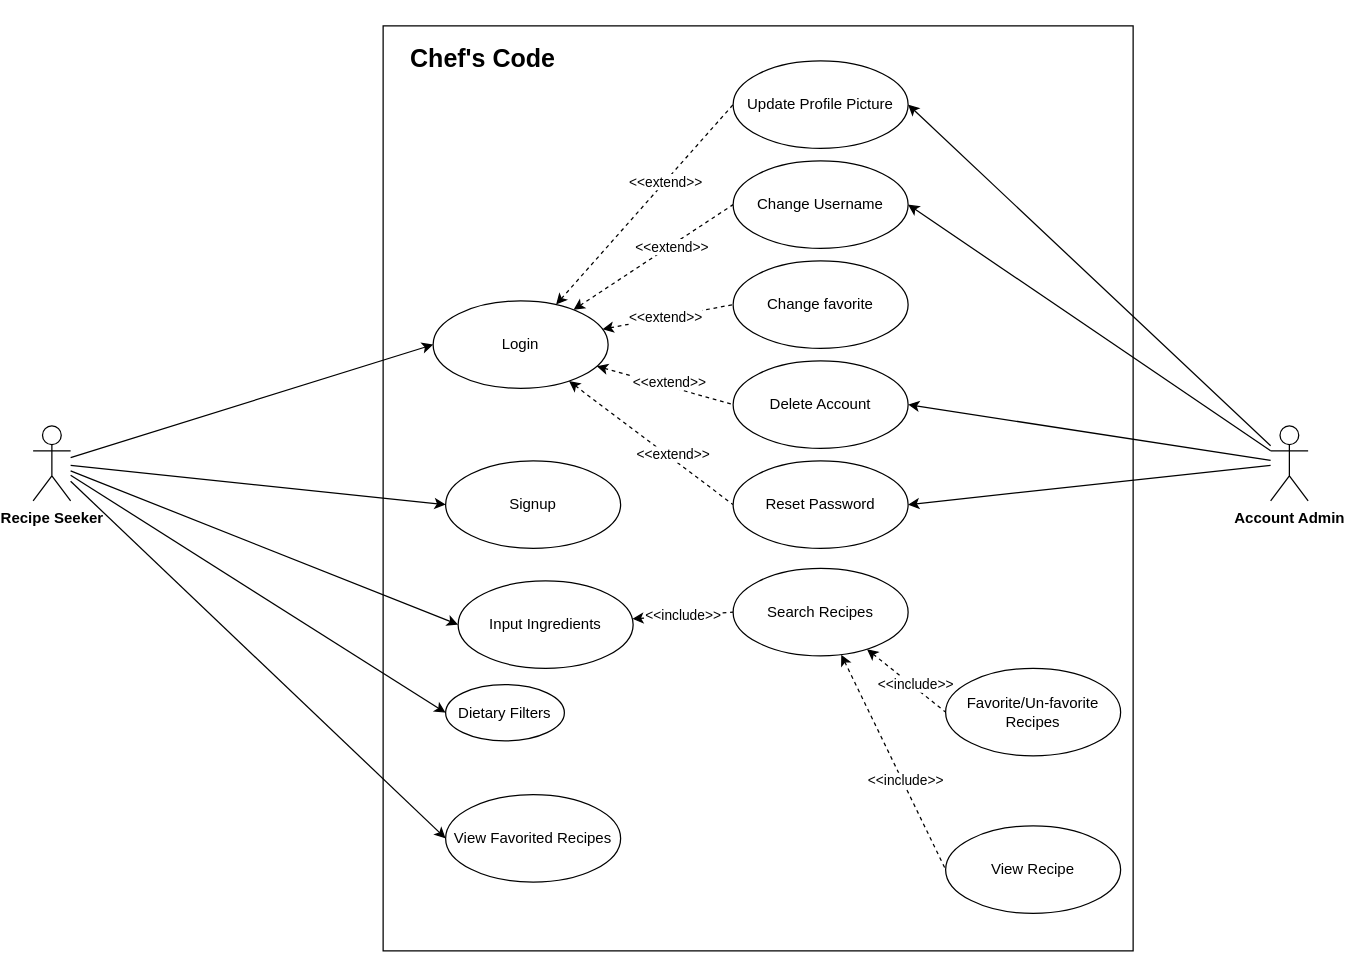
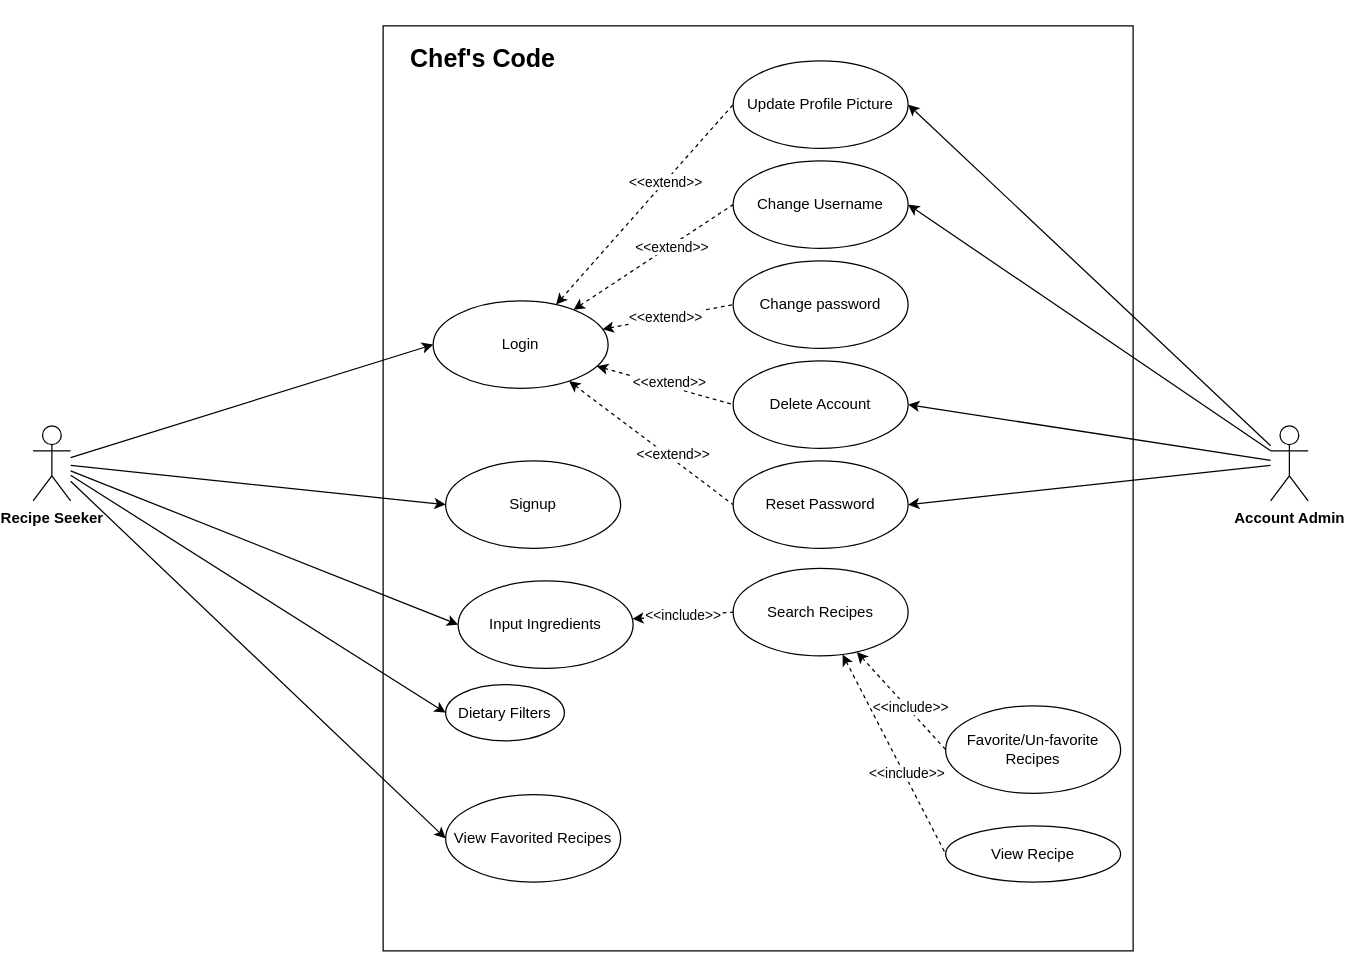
(821, 304) -> (821, 304)
(1033, 712) -> (1033, 749)
(1033, 869) -> (1033, 854)
